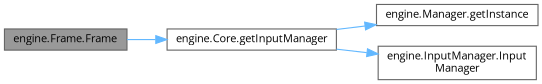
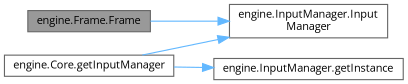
(457, 15) -> (309, 69)
(141, 40) -> (184, 21)
